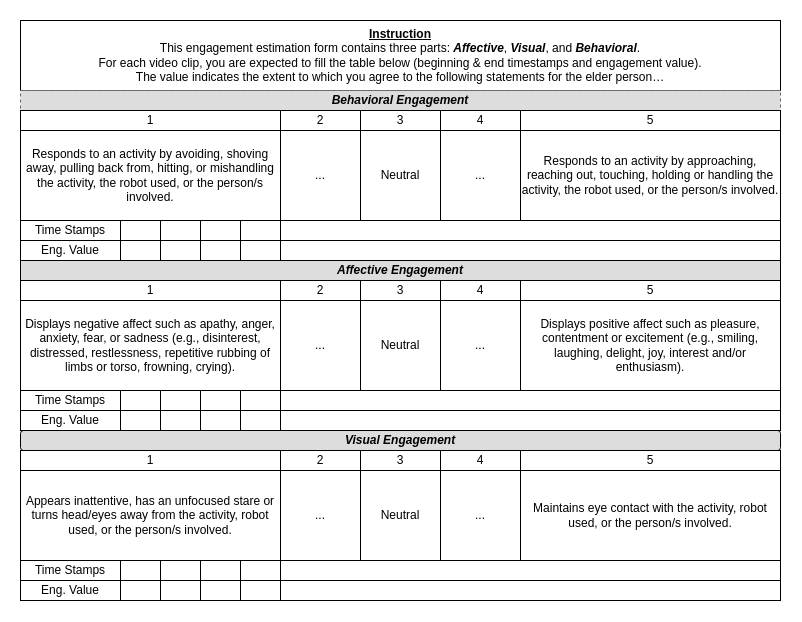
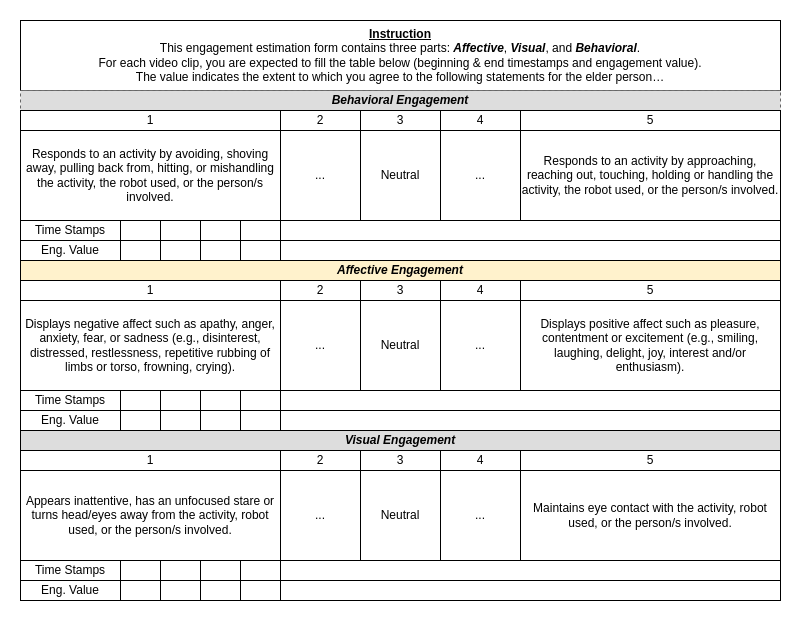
(401, 271) -> (401, 271)
(401, 441) -> (401, 441)
